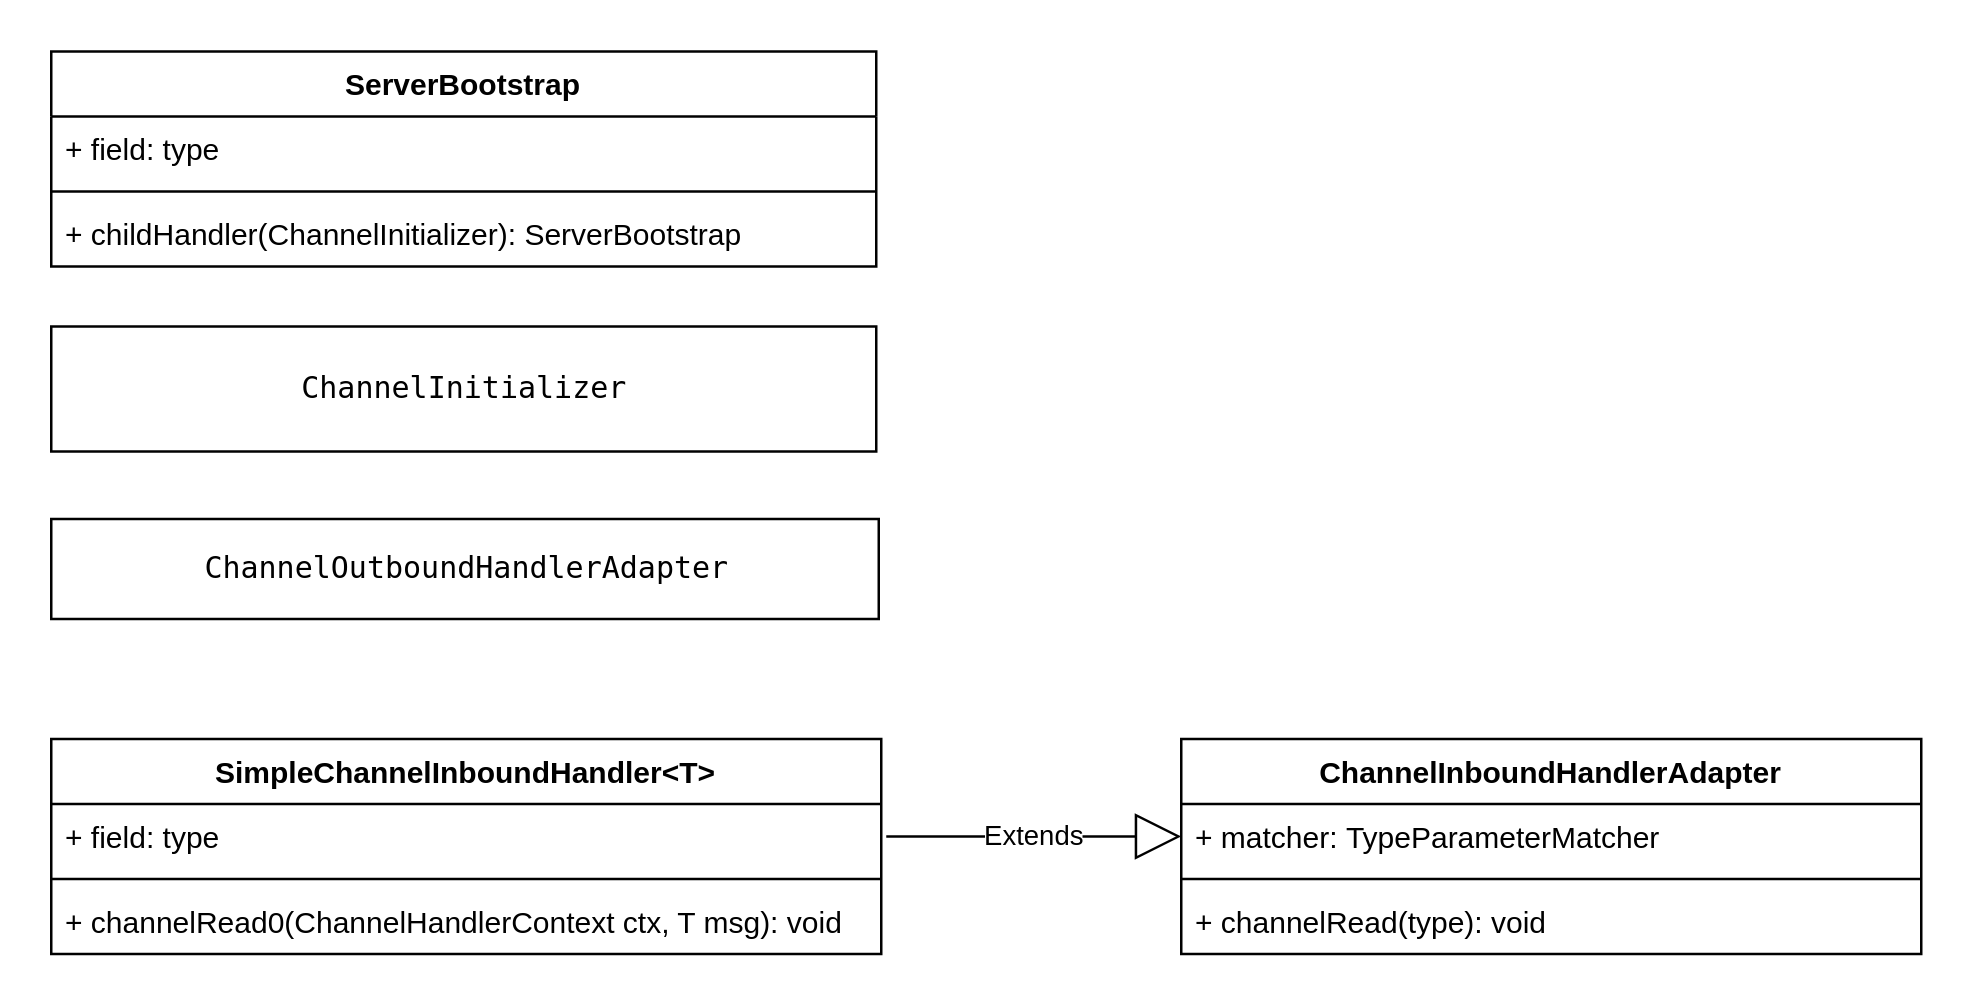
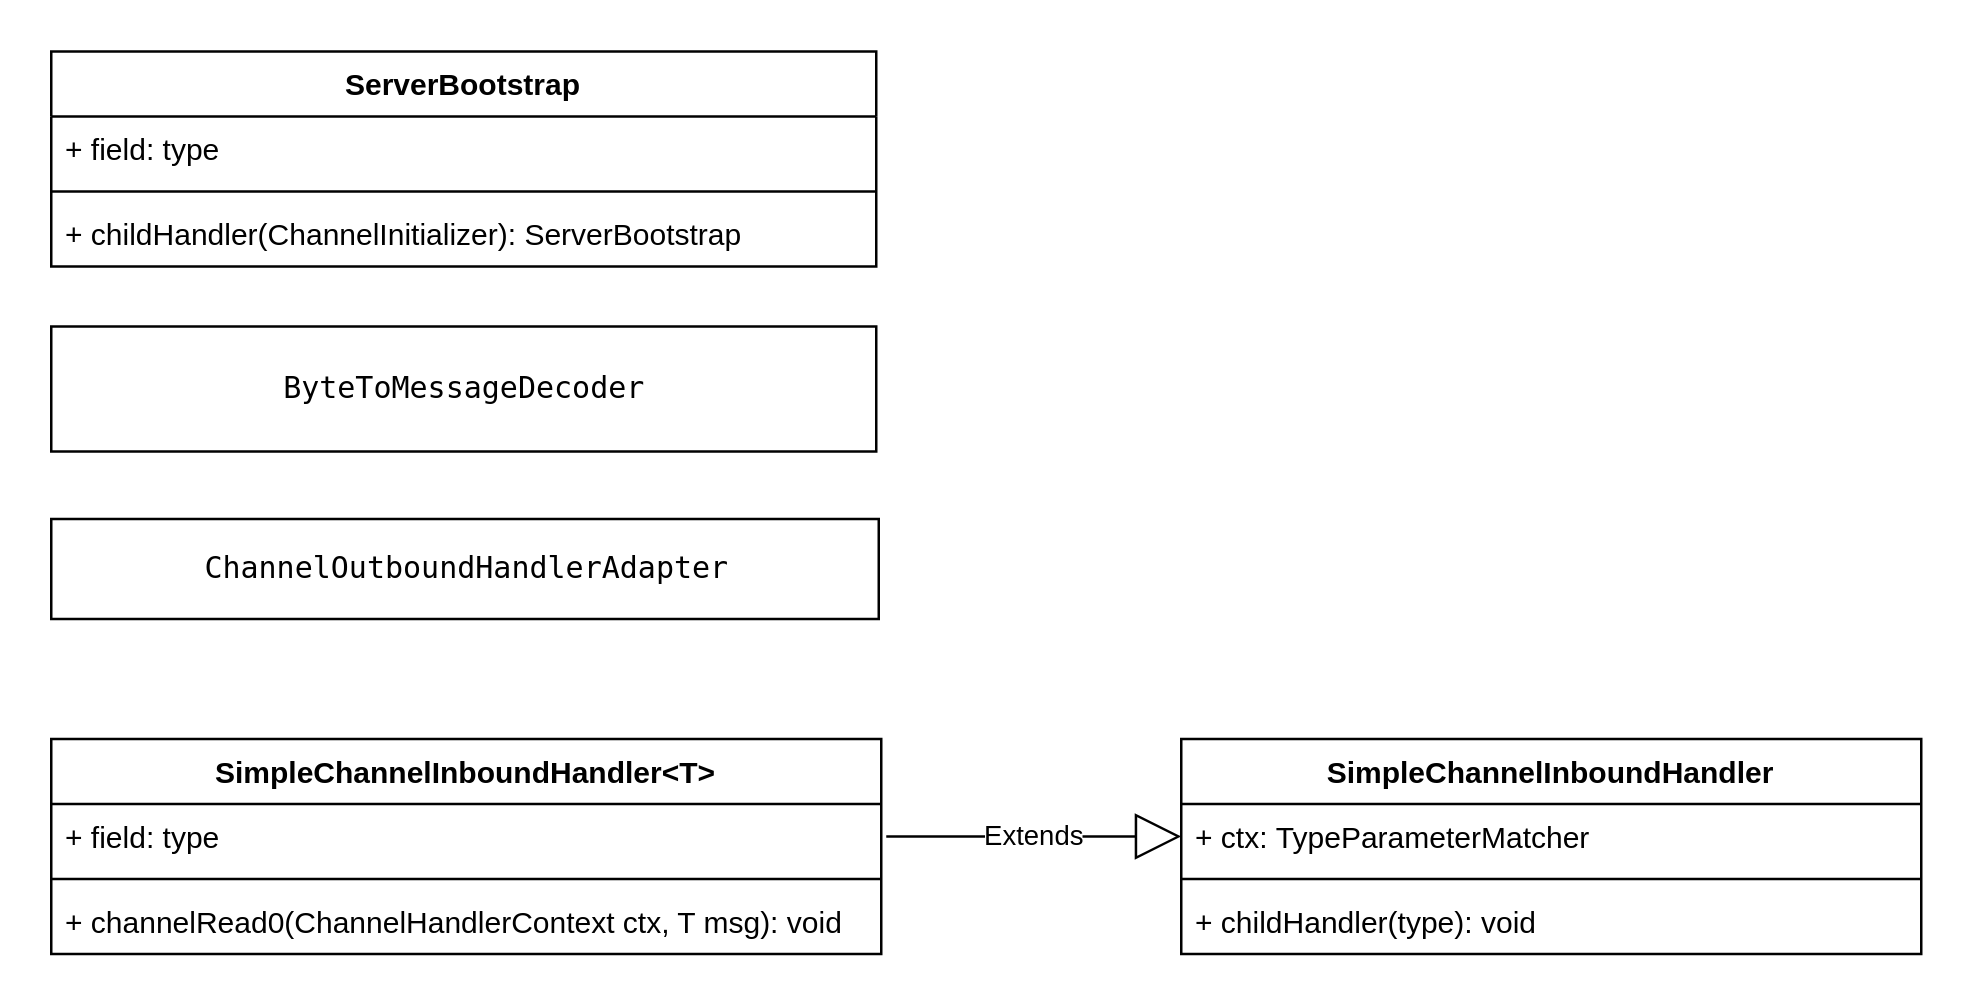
(465, 389) -> (465, 389)
(1550, 773) -> (1550, 773)
(1448, 838) -> (1414, 838)
(1389, 923) -> (1390, 923)
